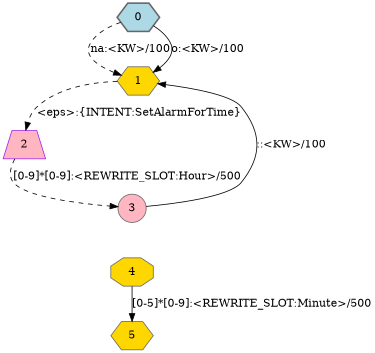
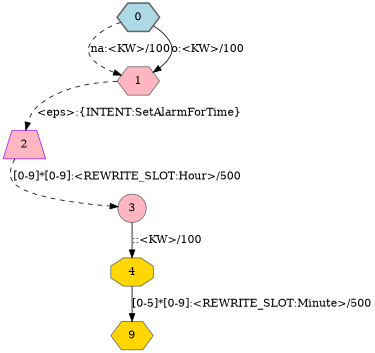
(138, 81) -> (138, 81)
(256, 154) -> (132, 236)
(132, 336) -> (132, 336)
